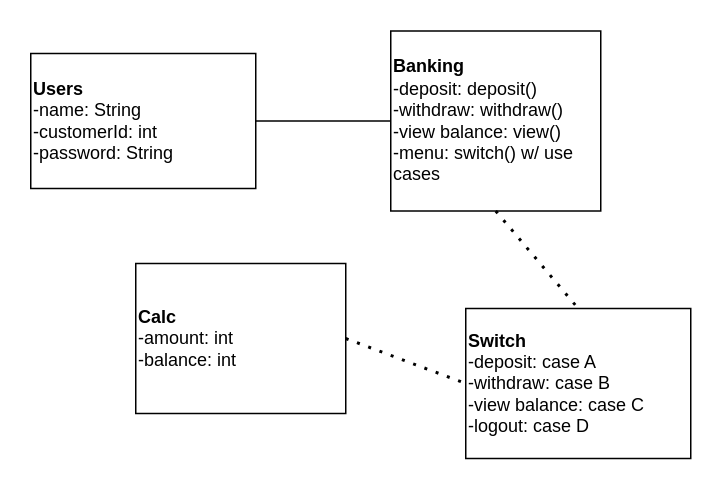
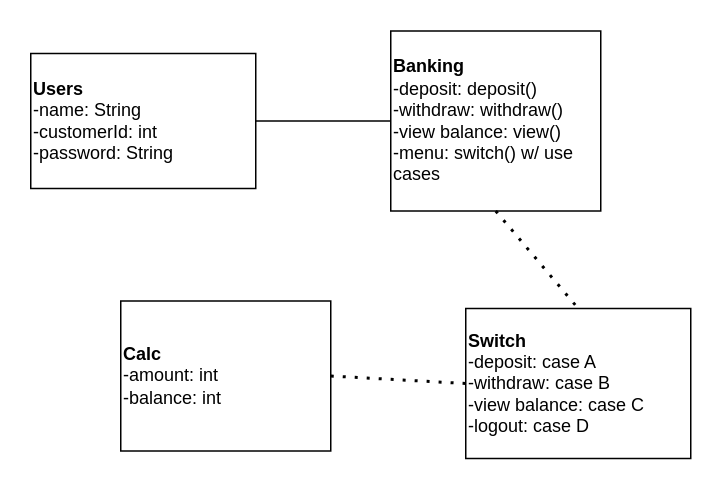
(241, 338) -> (226, 376)
